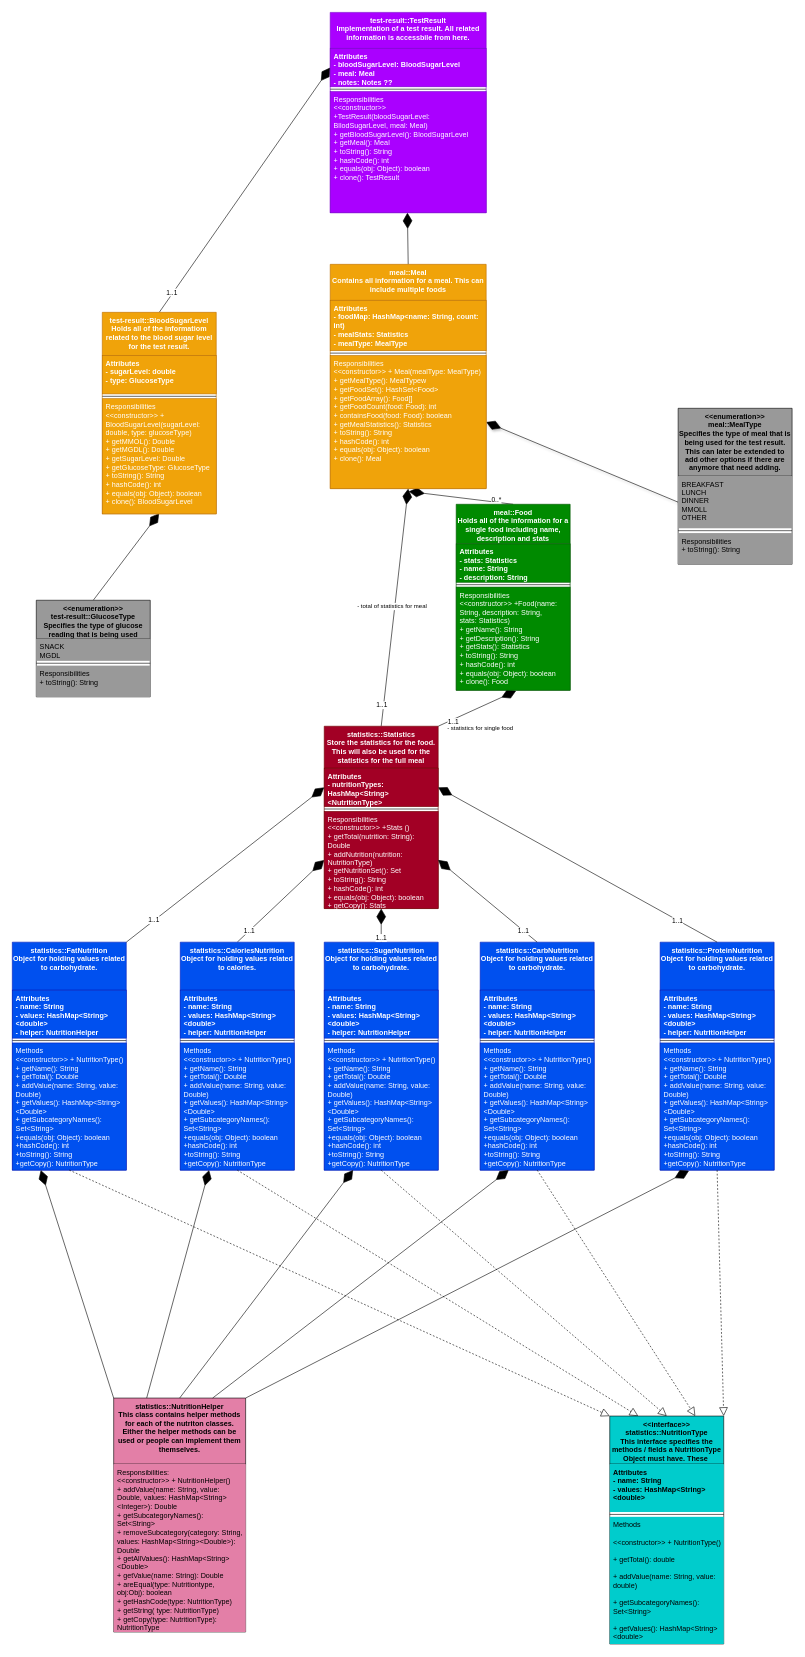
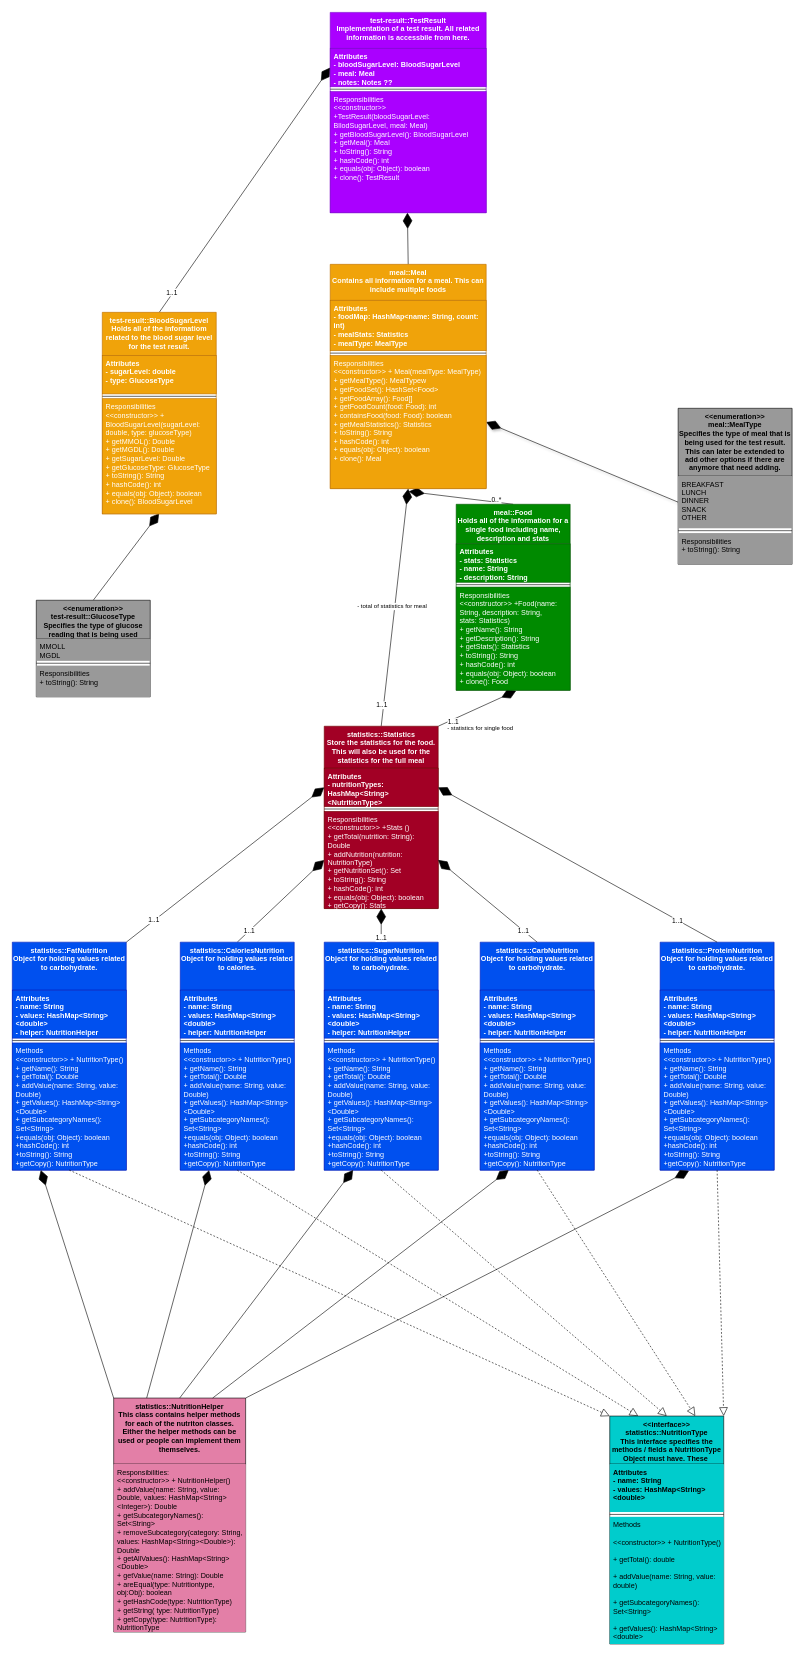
(700, 484) -> (700, 484)
(50, 647) -> (50, 647)
